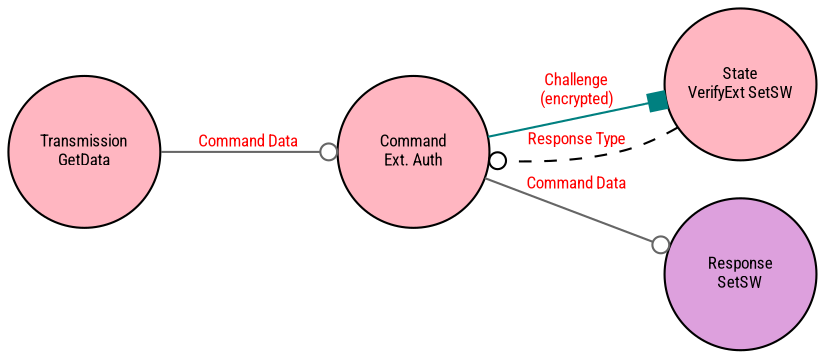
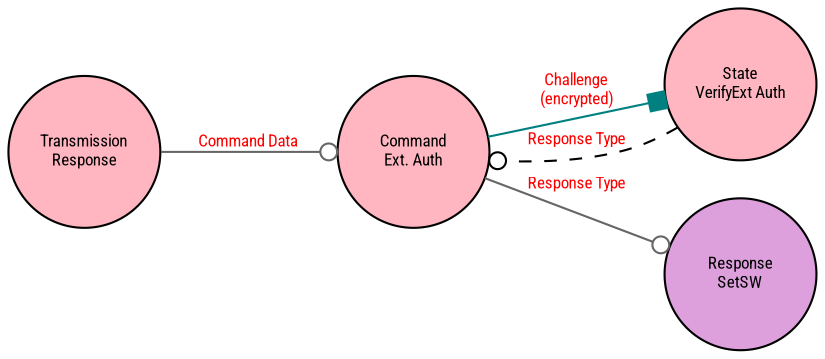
(741, 84) -> (741, 84)
(84, 152) -> (84, 152)
(577, 185) -> (577, 185)
